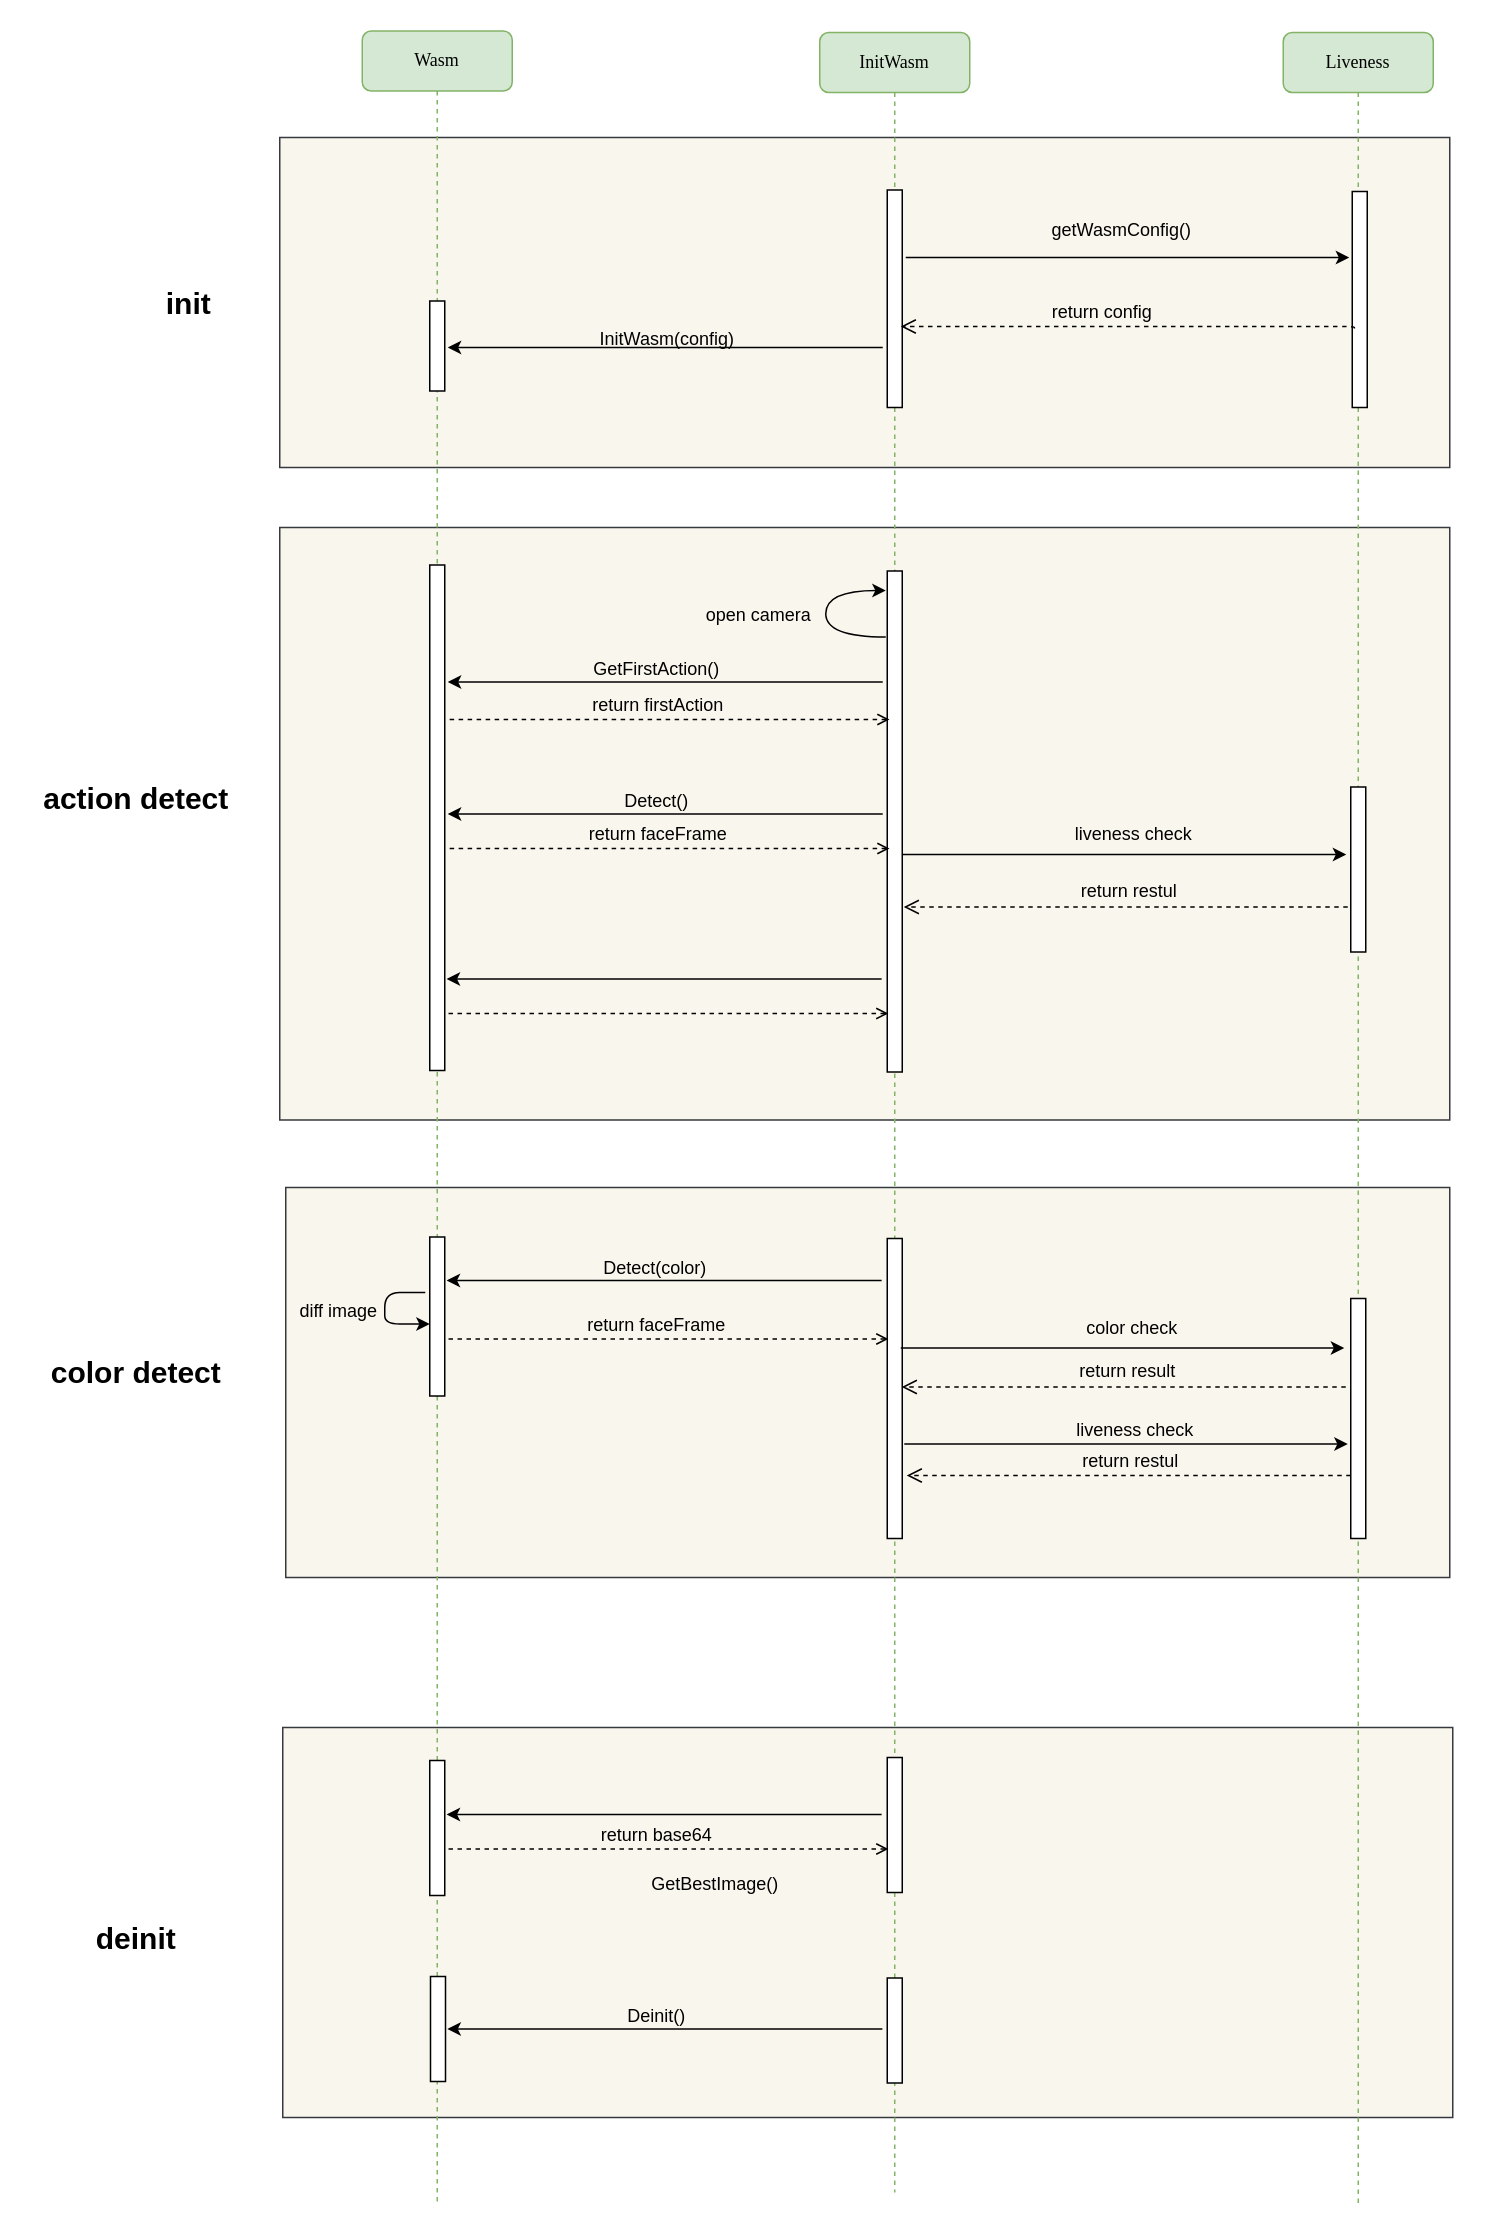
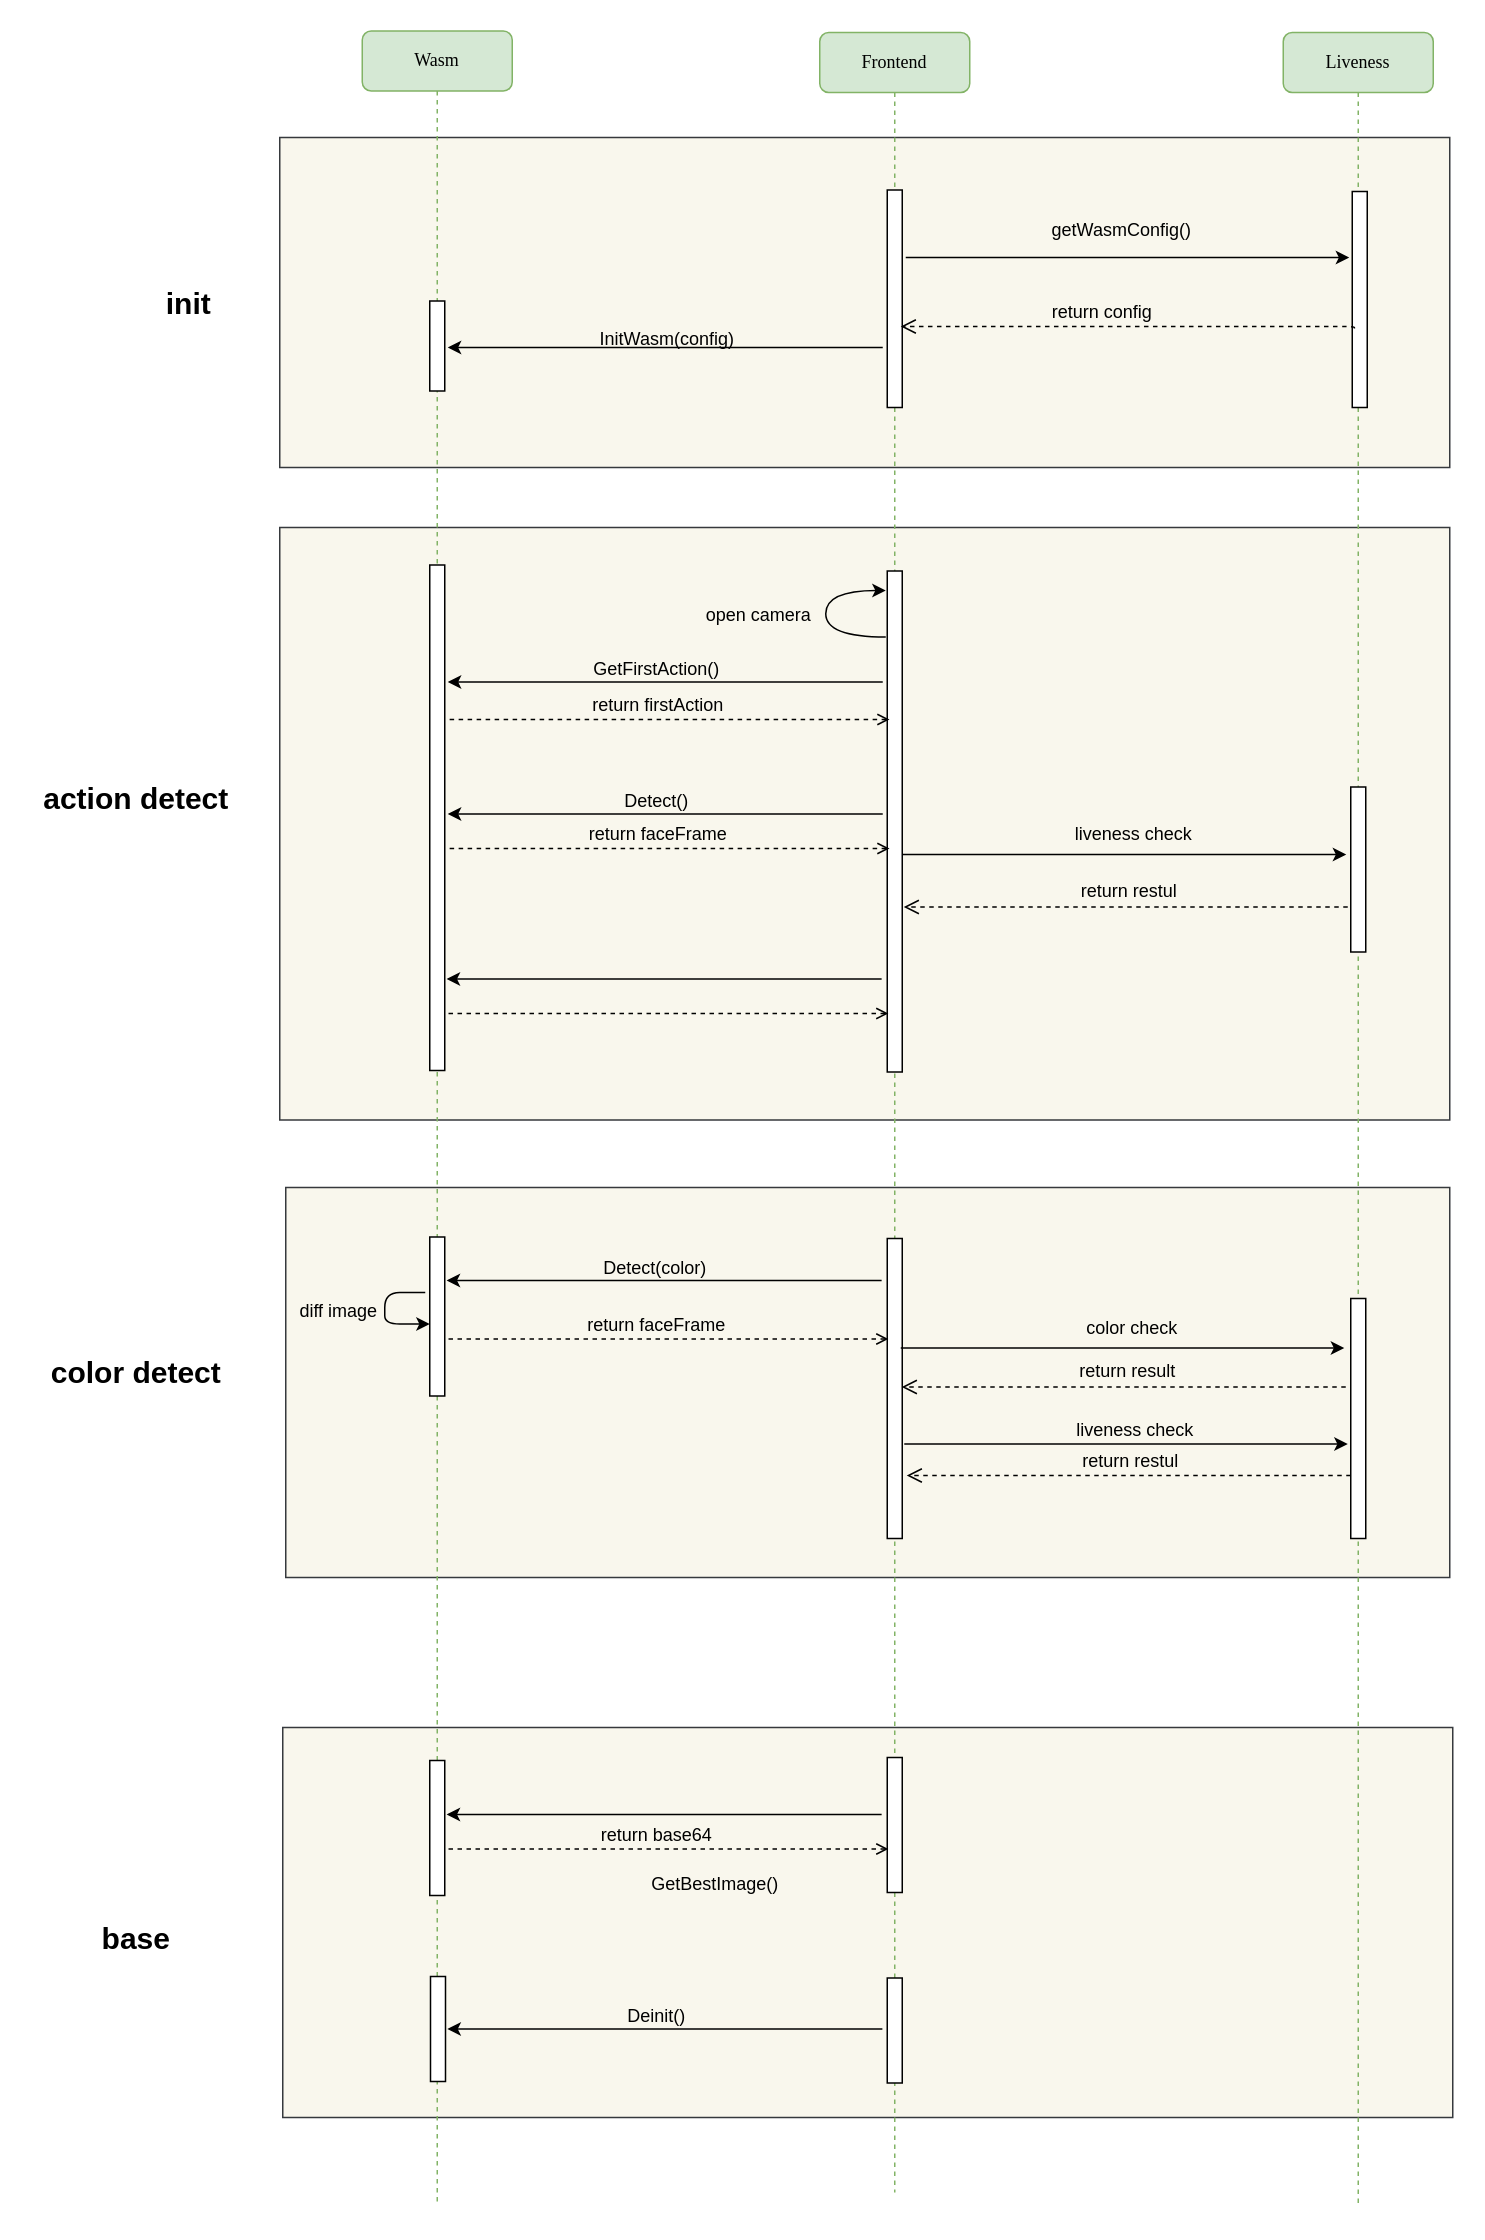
(895, 62) -> (895, 62)
(137, 1937) -> (137, 1937)
